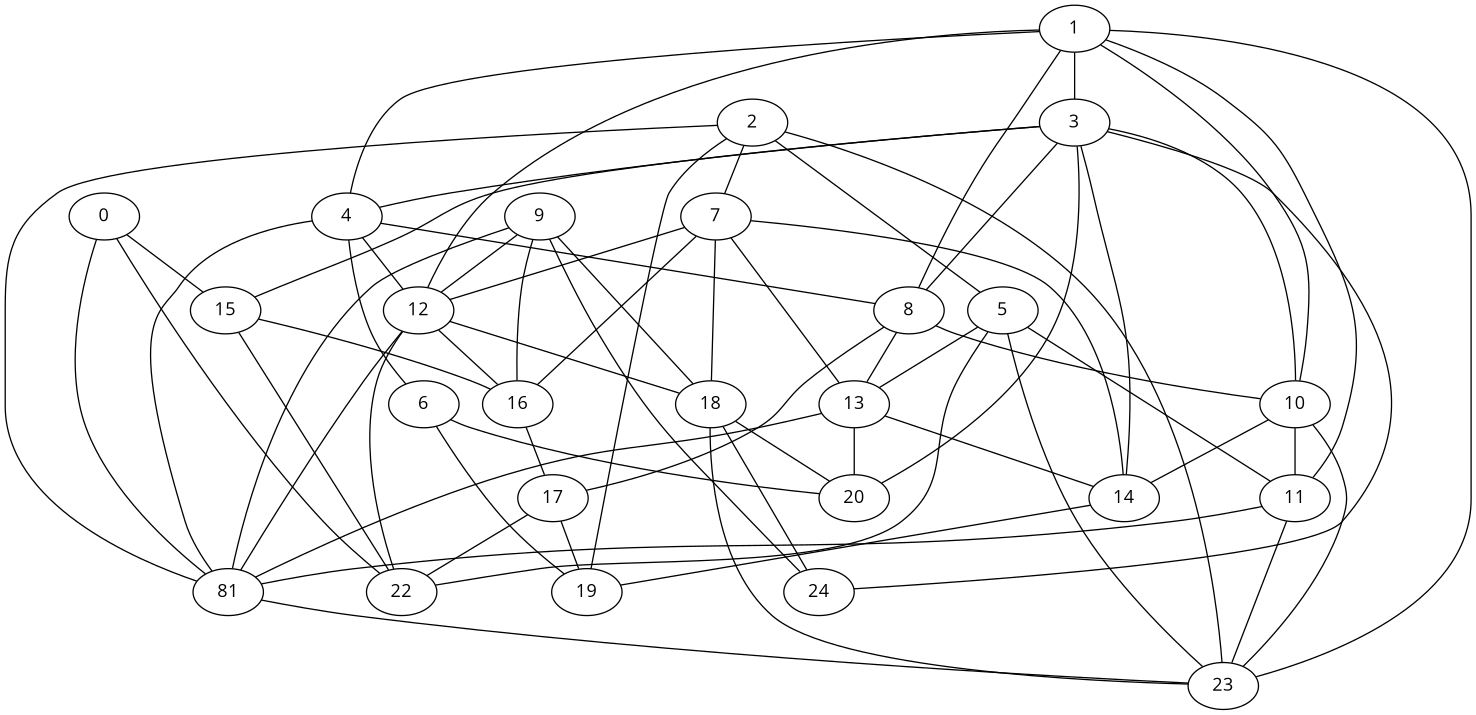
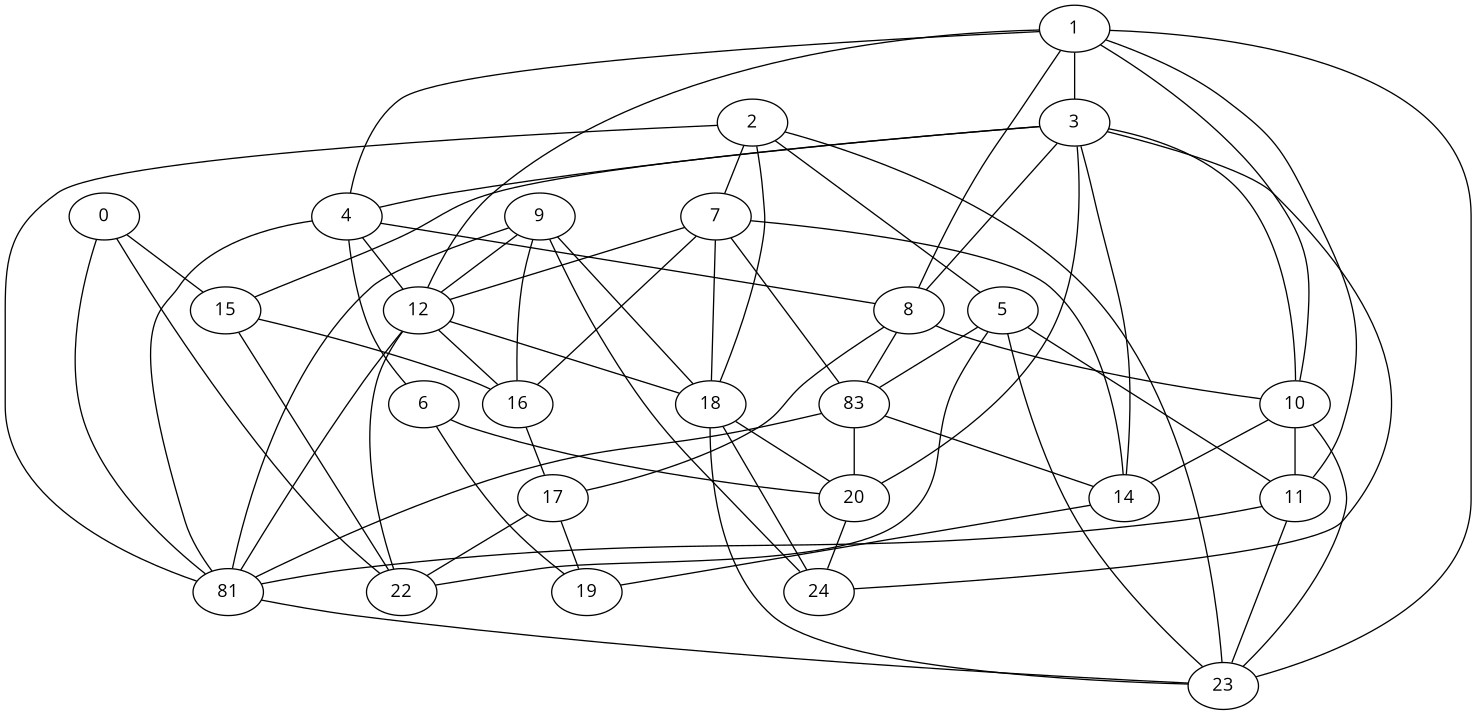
(635, 341) -> (759, 260)
(854, 404) -> (854, 404)
none -> (840, 535)
